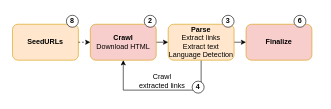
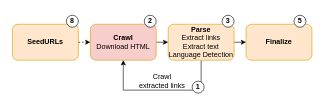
(300, 21) -> (300, 21)
(279, 42) -> (279, 42)
(198, 87) -> (198, 87)
